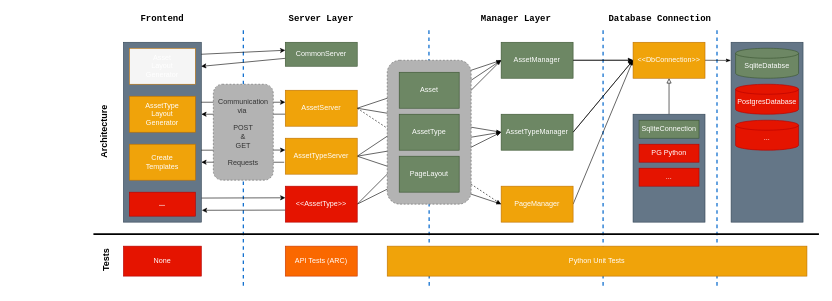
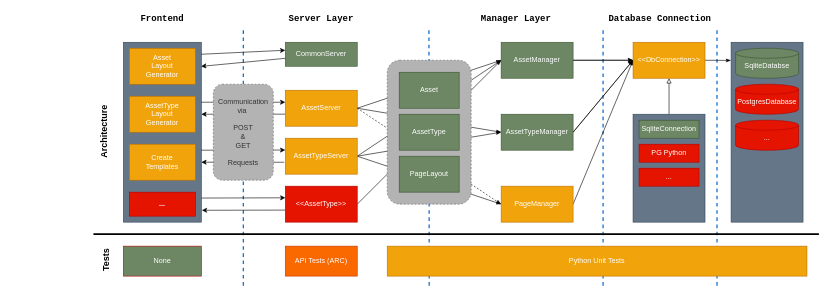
(162, 66) -> (162, 66)
(484, 141) -> none
(162, 261) -> (162, 261)
